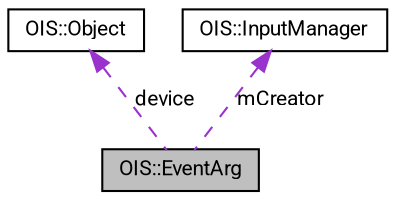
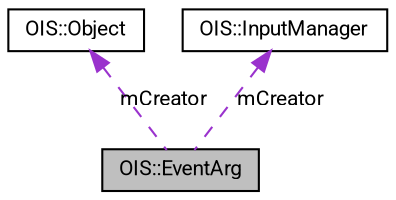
(165, 100) -> (165, 100)
